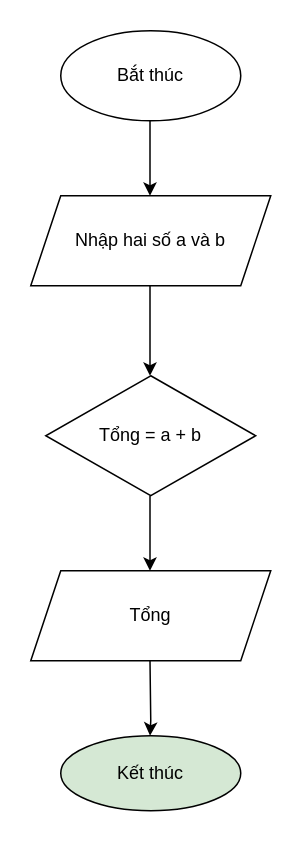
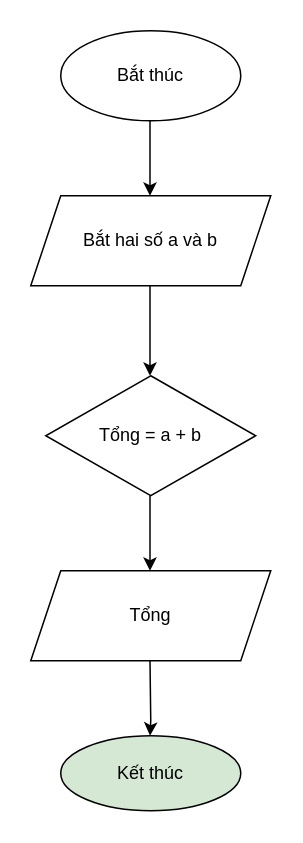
(151, 241) -> (151, 241)
